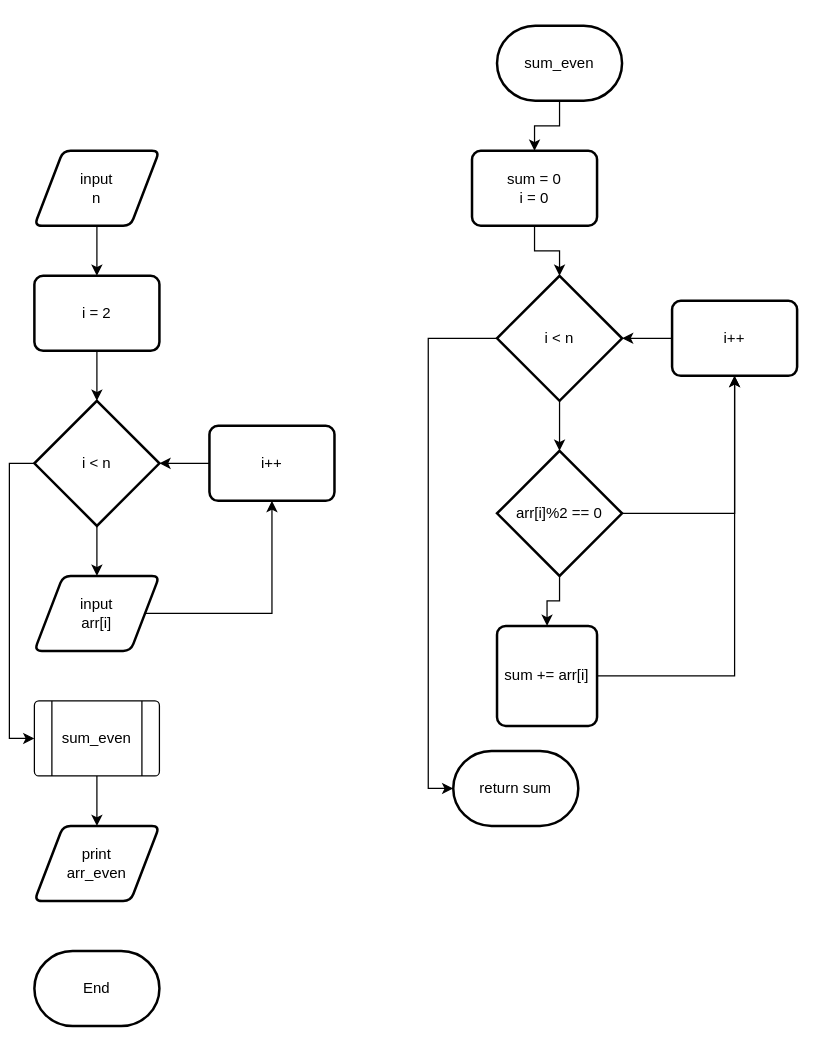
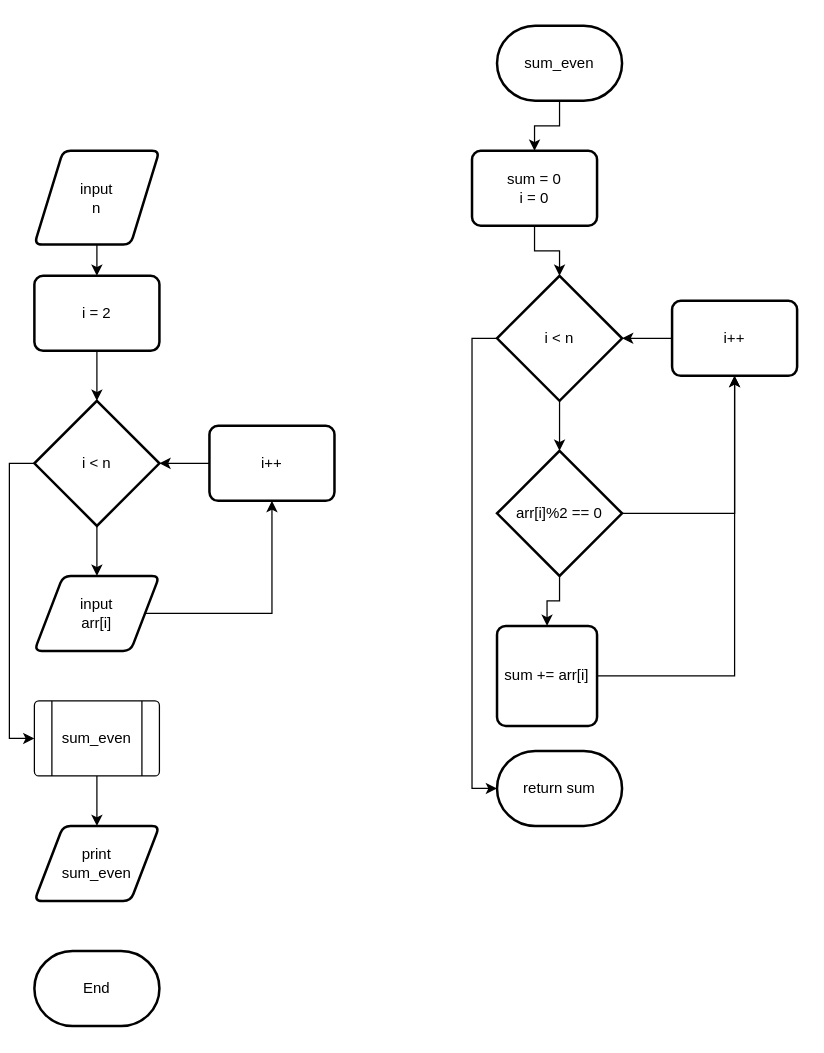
(97, 188) -> (97, 198)
(516, 788) -> (559, 788)
(97, 863) -> (97, 863)
